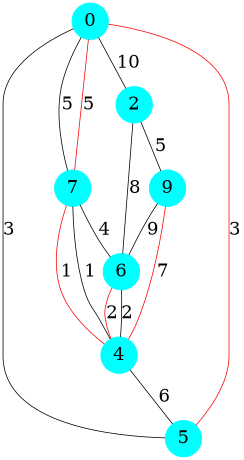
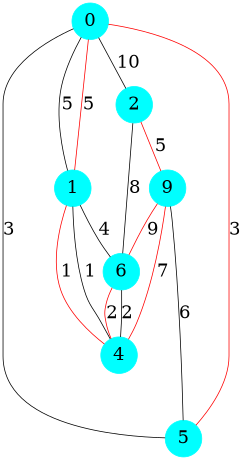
(151, 146) -> (151, 146)
(73, 188) -> (73, 188)
(142, 229) -> (142, 229)
(151, 397) -> (179, 313)
